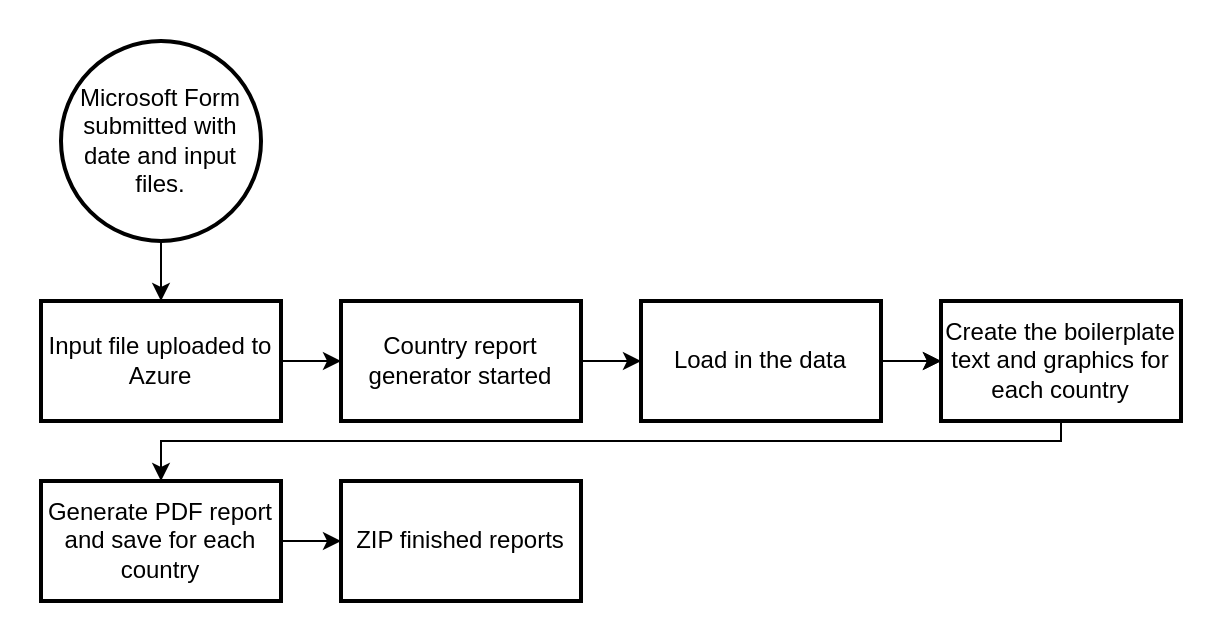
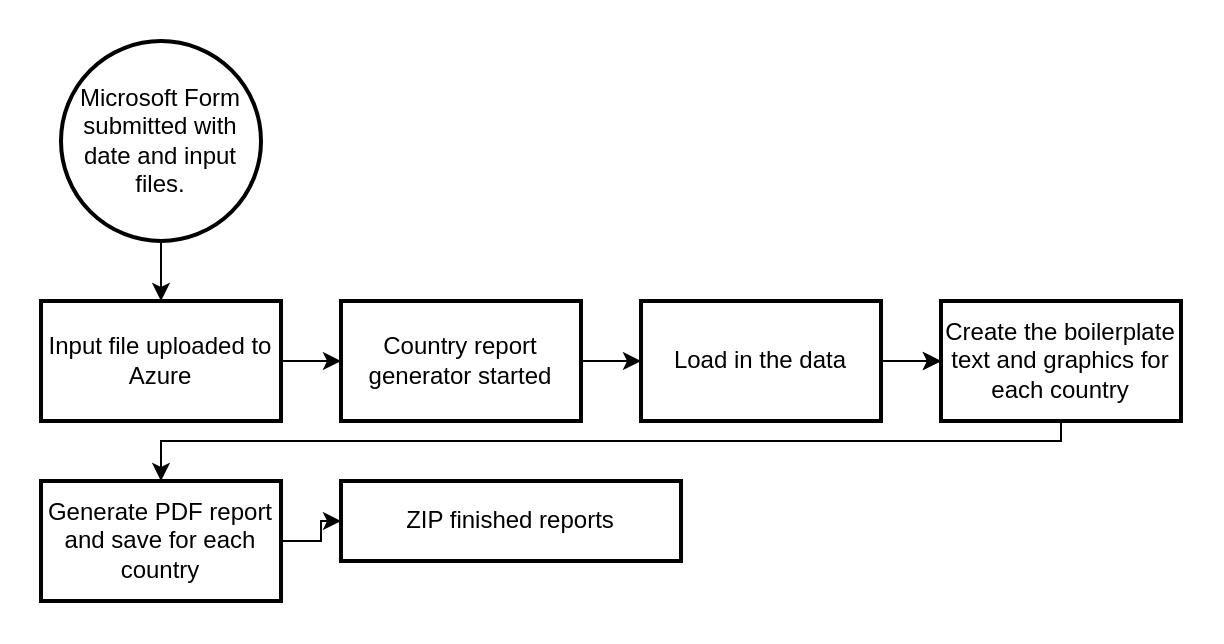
(461, 541) -> (511, 521)
